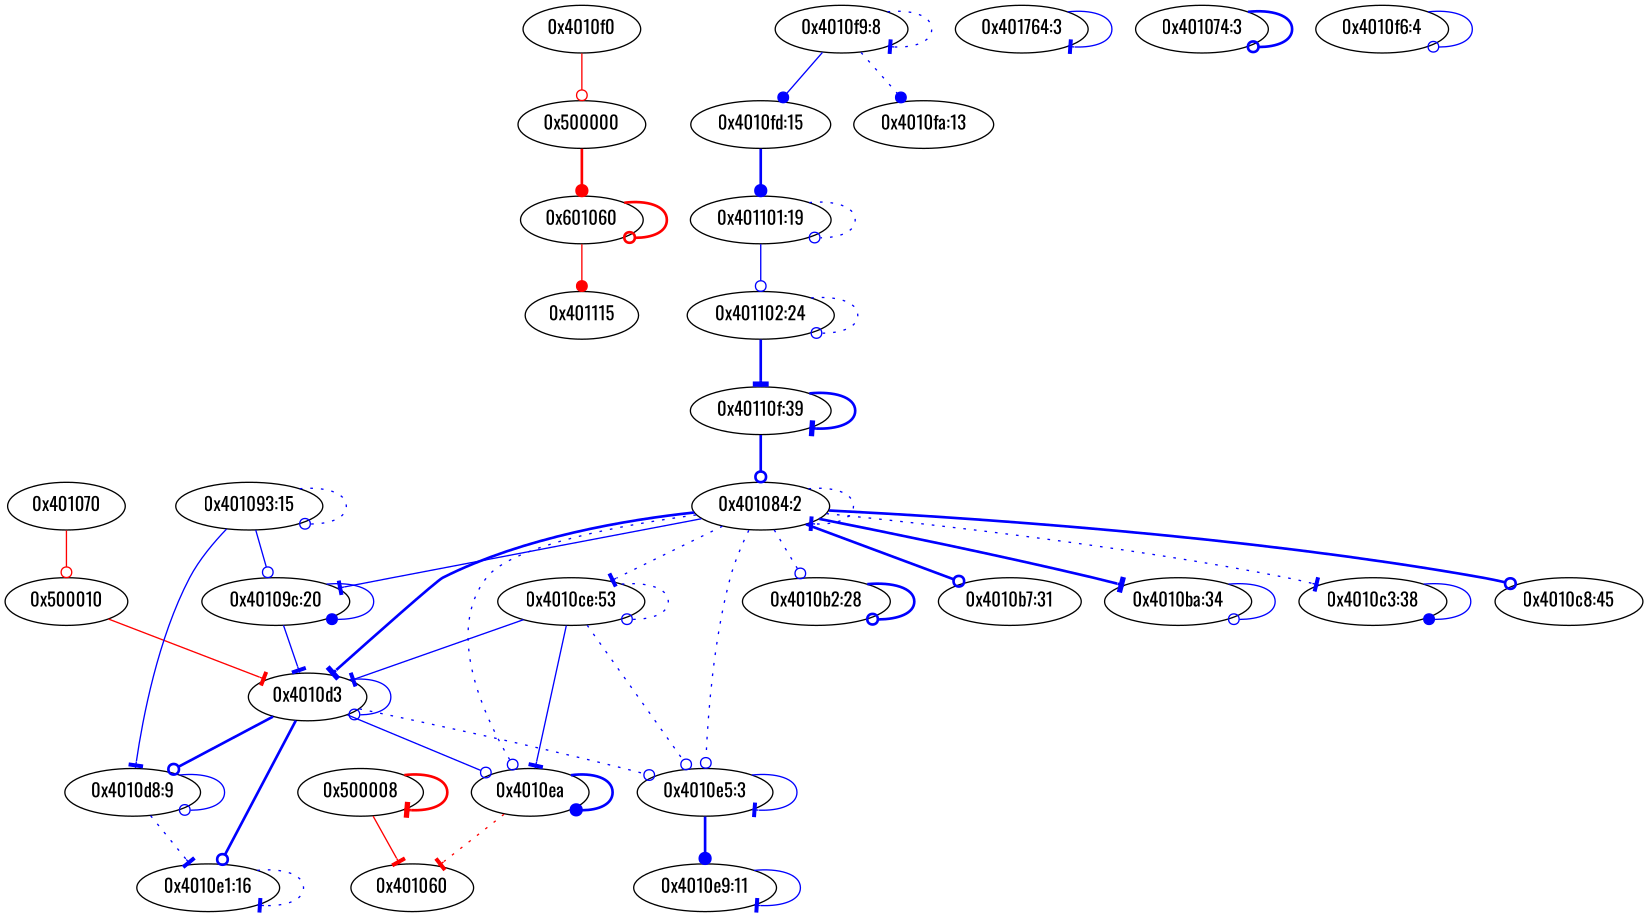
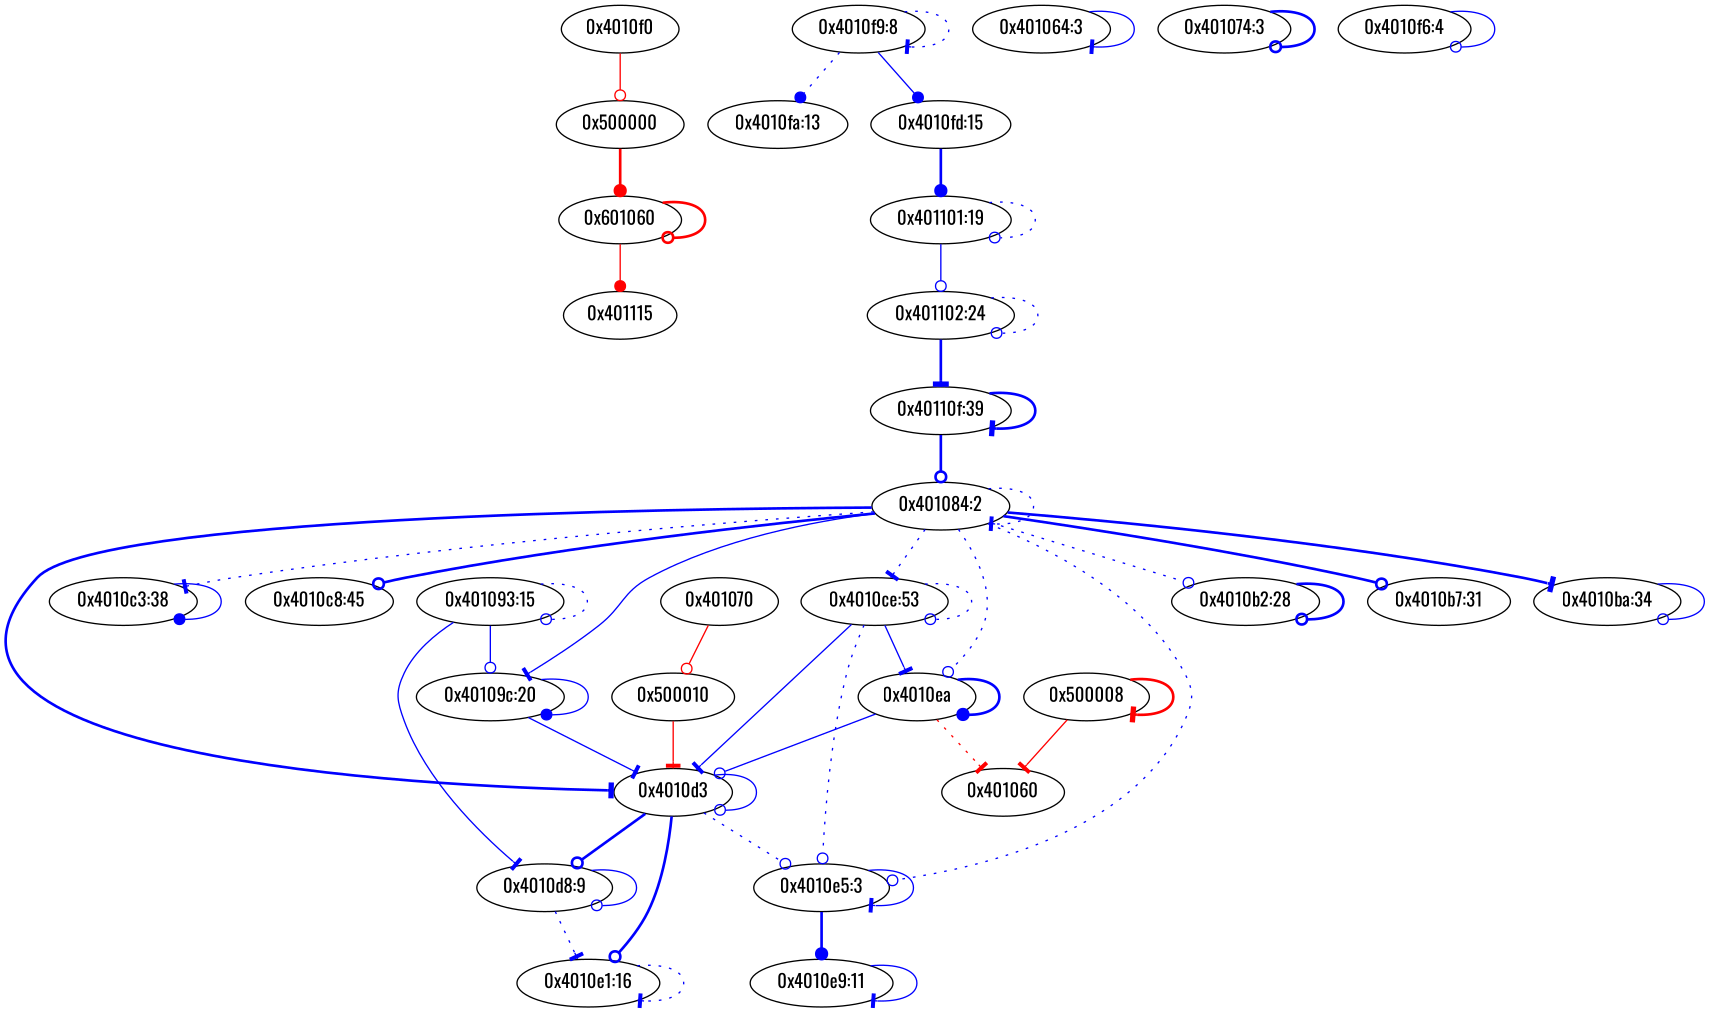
(1022, 29) -> (1042, 29)
(414, 743) -> (800, 743)
